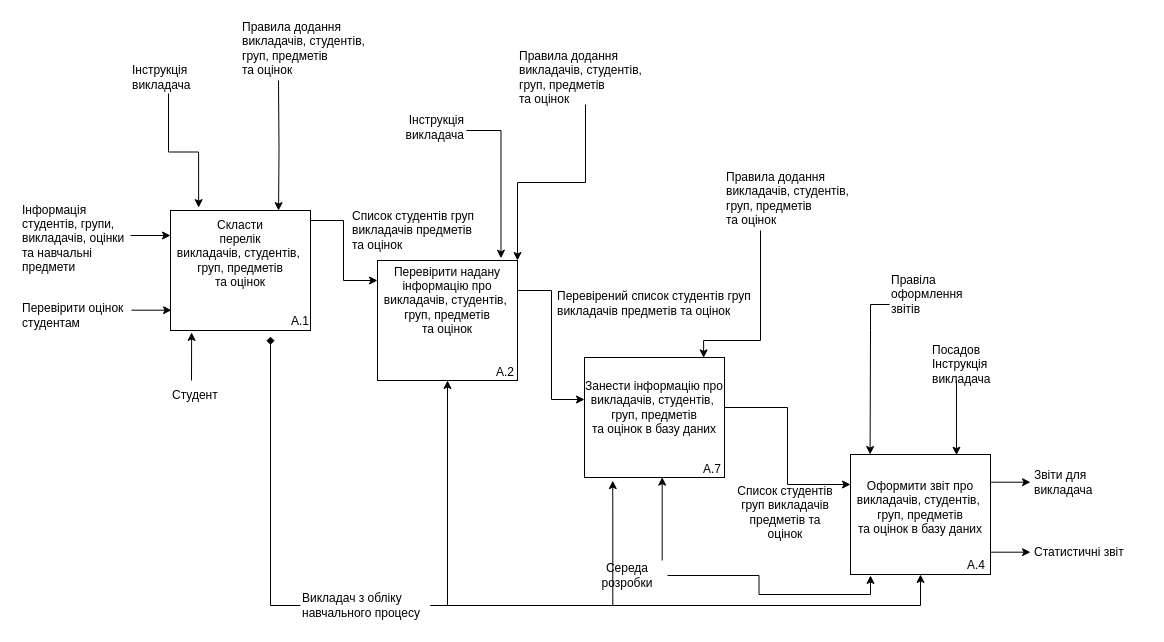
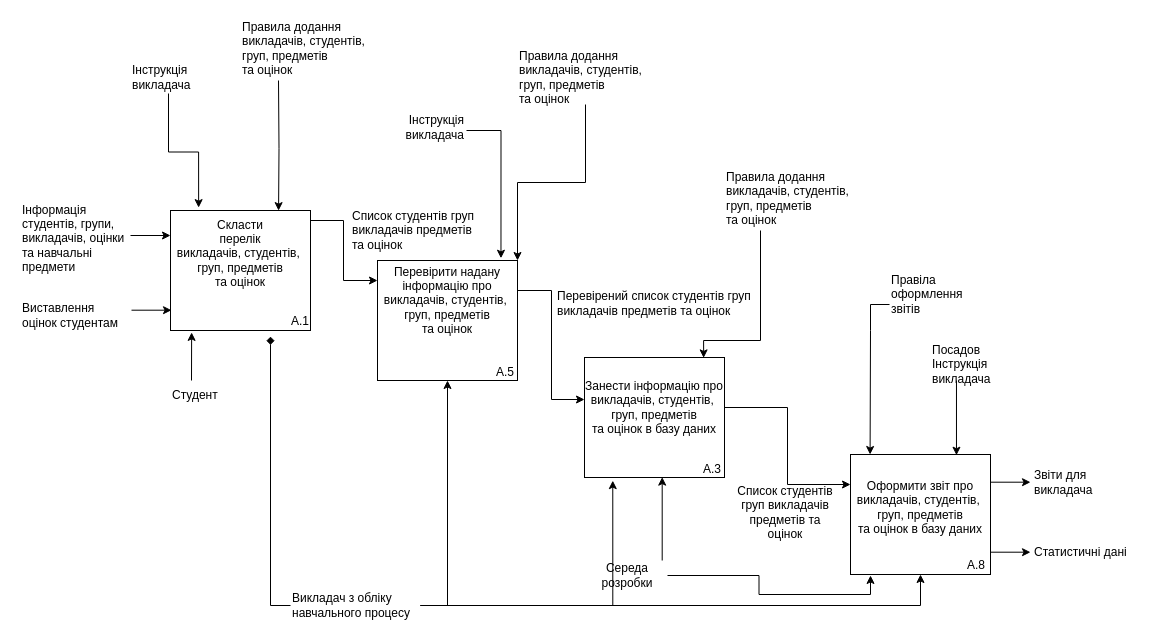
(77, 316) -> (77, 316)
(506, 373) -> (506, 373)
(713, 470) -> (713, 470)
(1087, 553) -> (1087, 553)
(977, 566) -> (977, 566)
(366, 606) -> (356, 606)
